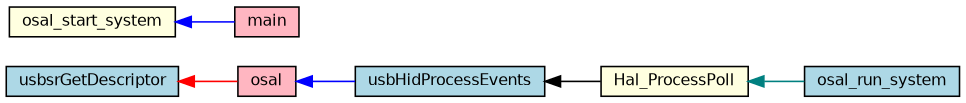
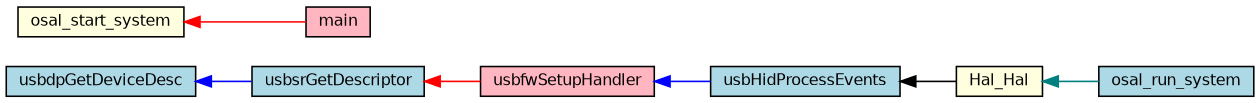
(213, 22) -> (253, 22)
none -> (101, 81)
(267, 81) -> (567, 81)
(675, 81) -> (999, 81)
